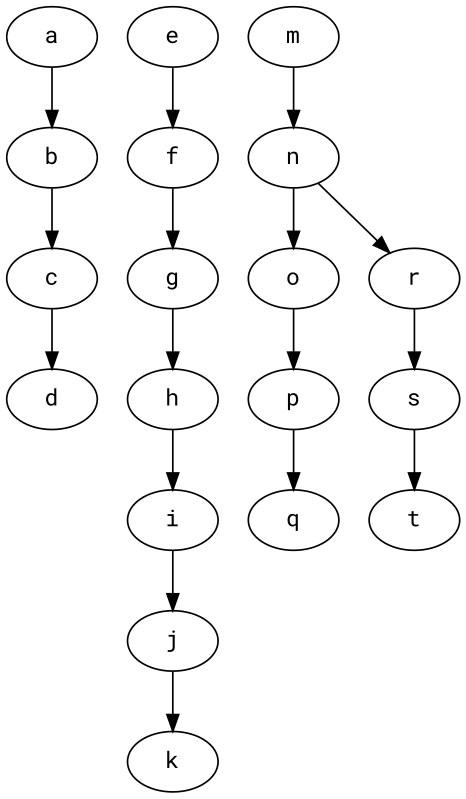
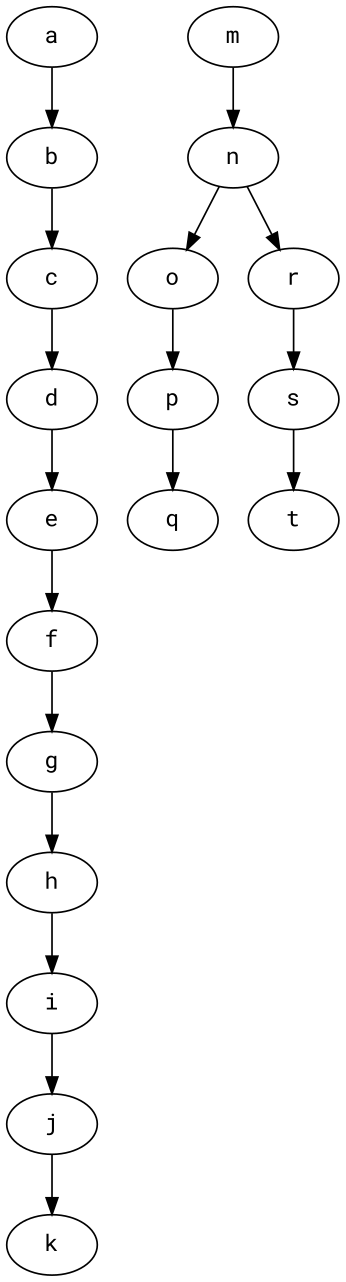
none -> (52, 451)
